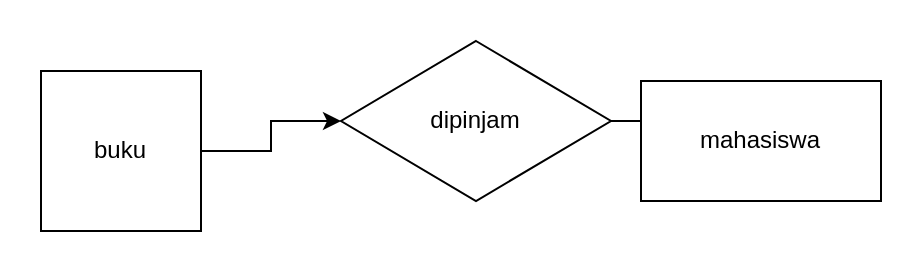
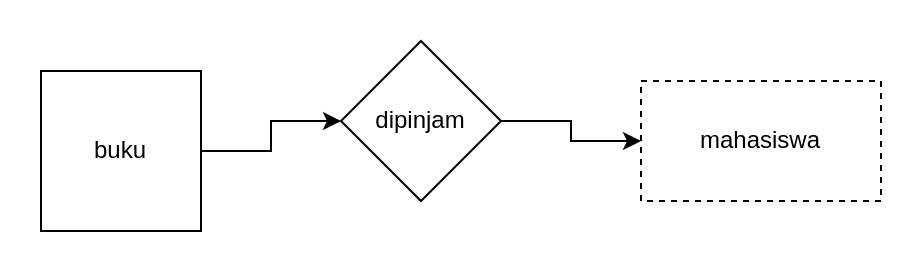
(476, 121) -> (421, 121)
(761, 141) -> (761, 141)
